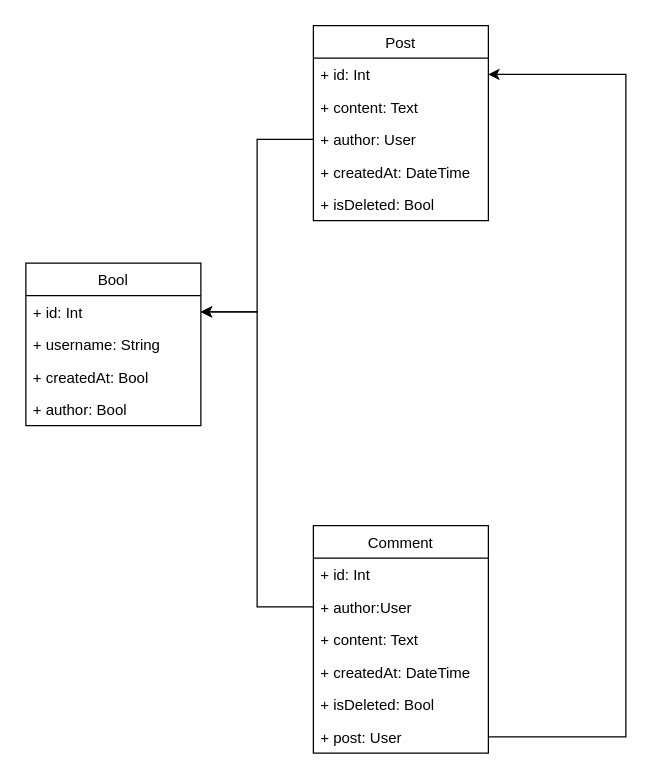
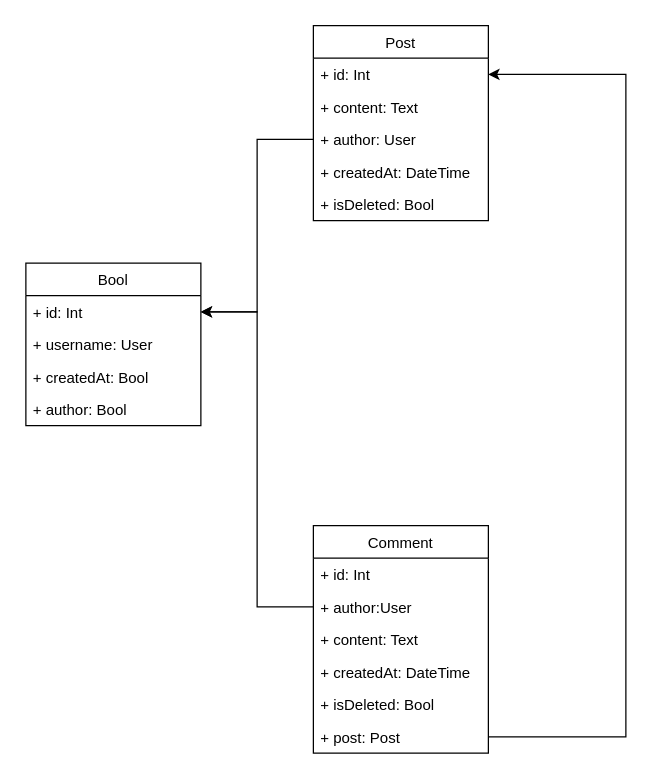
(100, 345) -> (94, 345)
(365, 738) -> (365, 738)
